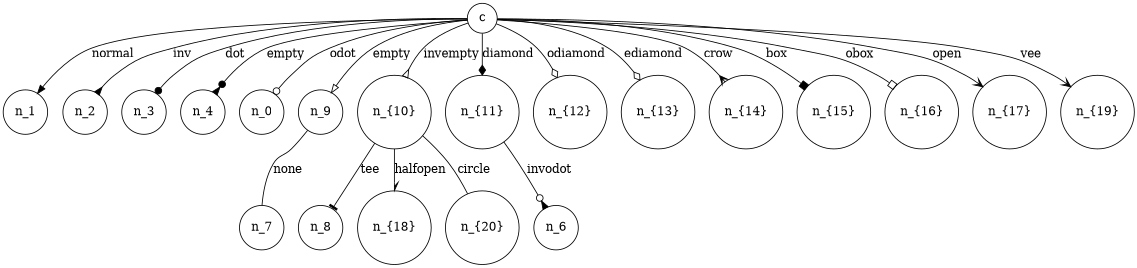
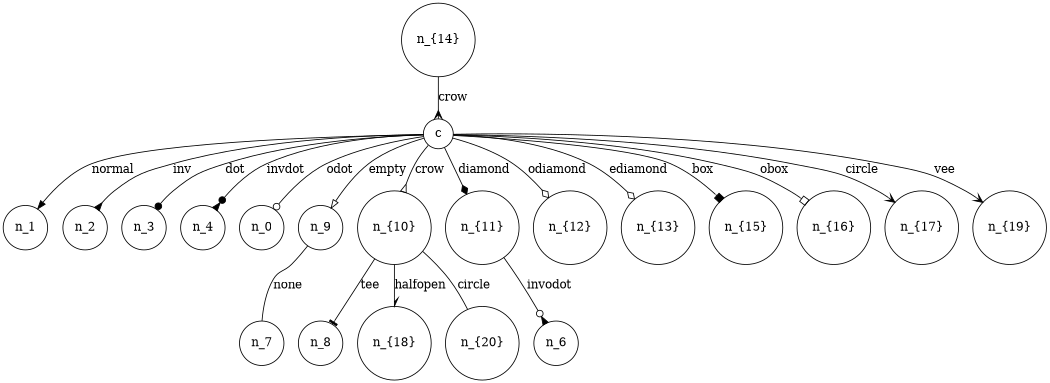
(614, 31) -> (438, 94)
(286, 54) -> (286, 170)
(451, 54) -> (430, 170)
(947, 54) -> (862, 170)
